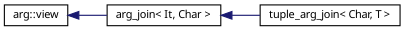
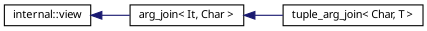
(36, 15) -> (48, 15)
